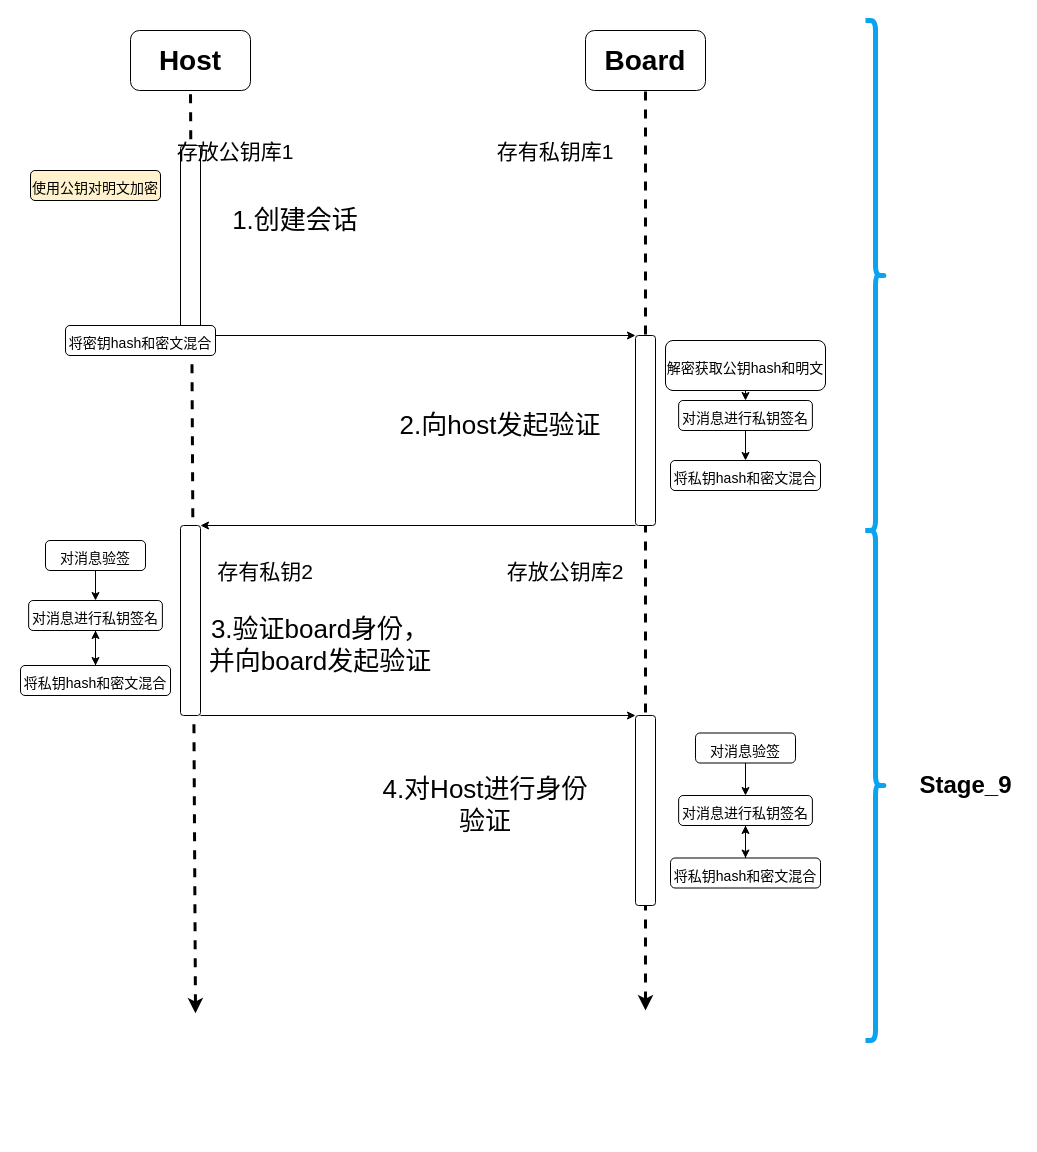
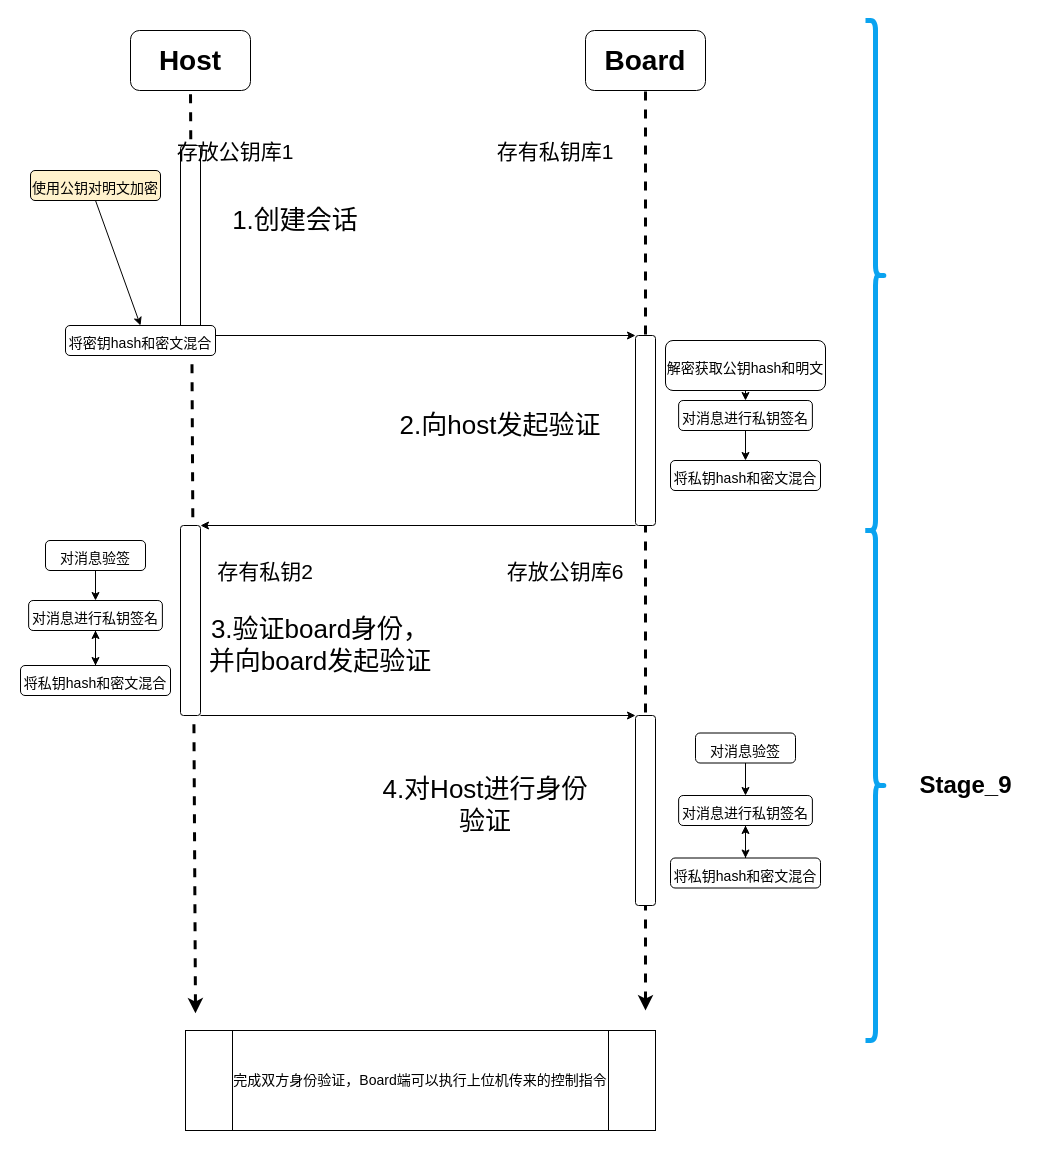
none -> (117, 260)
(566, 571) -> (566, 571)
none -> (421, 1081)
